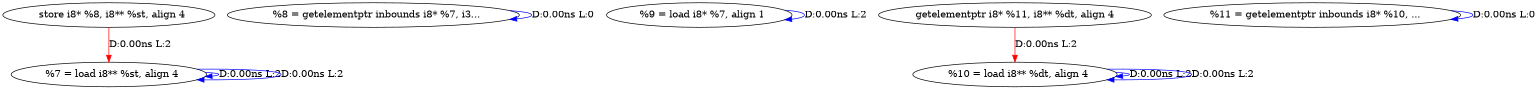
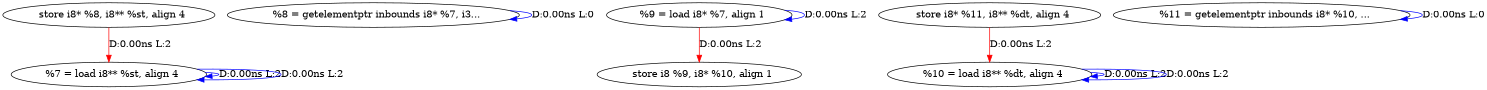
(1015, 15) -> (990, 15)
none -> (699, 74)
